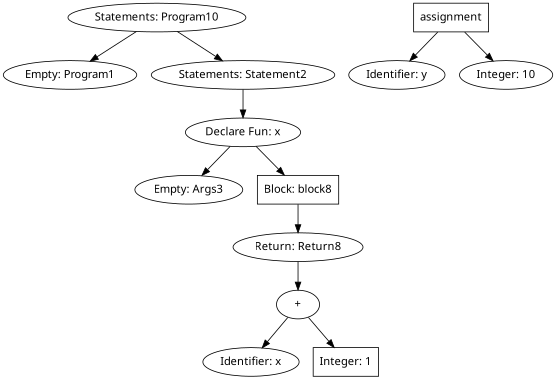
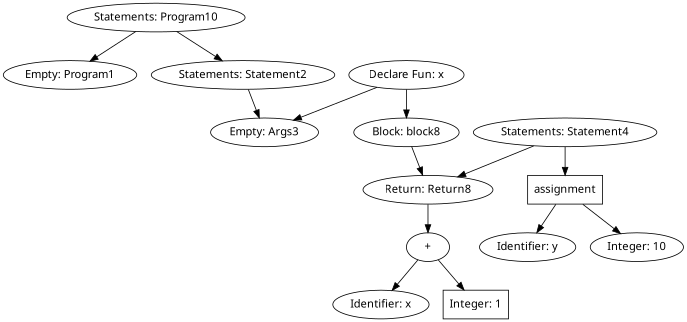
(243, 100) -> (252, 100)
none -> (565, 132)
(298, 190) -> (406, 132)
